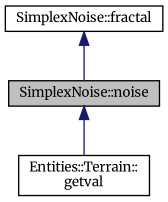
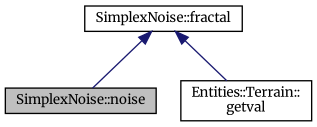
(84, 138) -> (206, 61)
